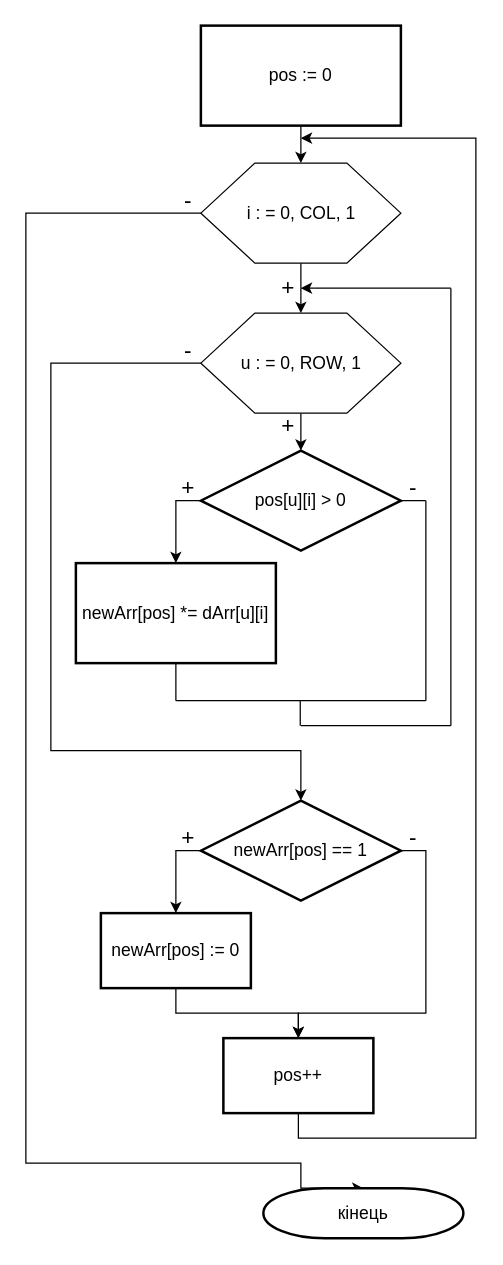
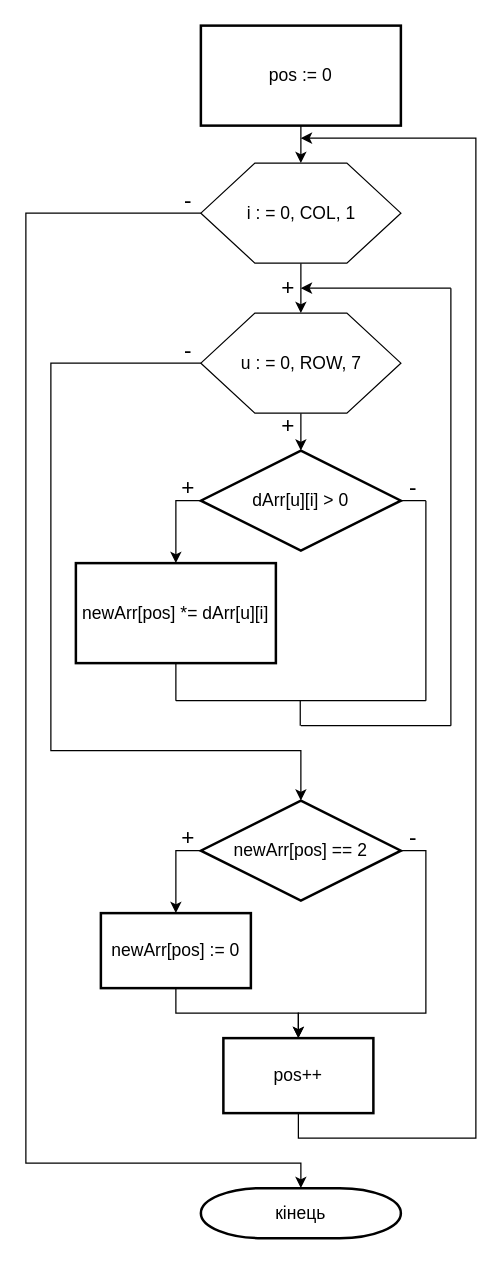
(301, 363) -> (301, 363)
(301, 501) -> (301, 501)
(301, 851) -> (301, 851)
(363, 1213) -> (301, 1213)
